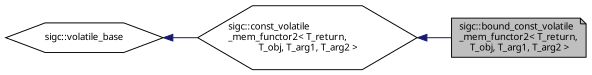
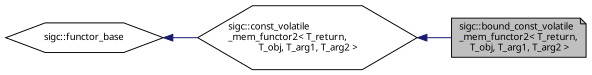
(84, 38) -> (84, 38)
